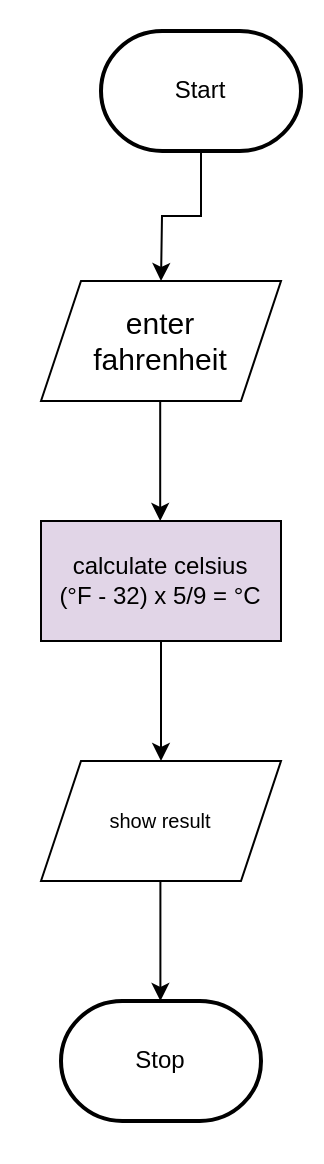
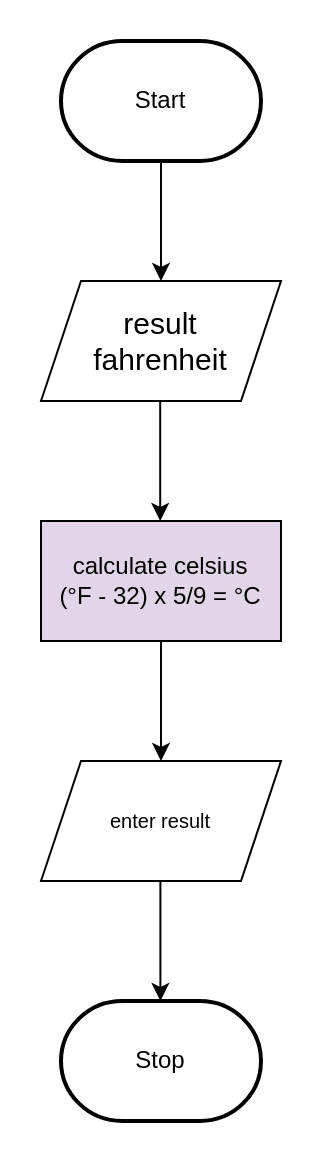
(201, 91) -> (161, 101)
(161, 341) -> (161, 341)
(161, 821) -> (161, 821)
